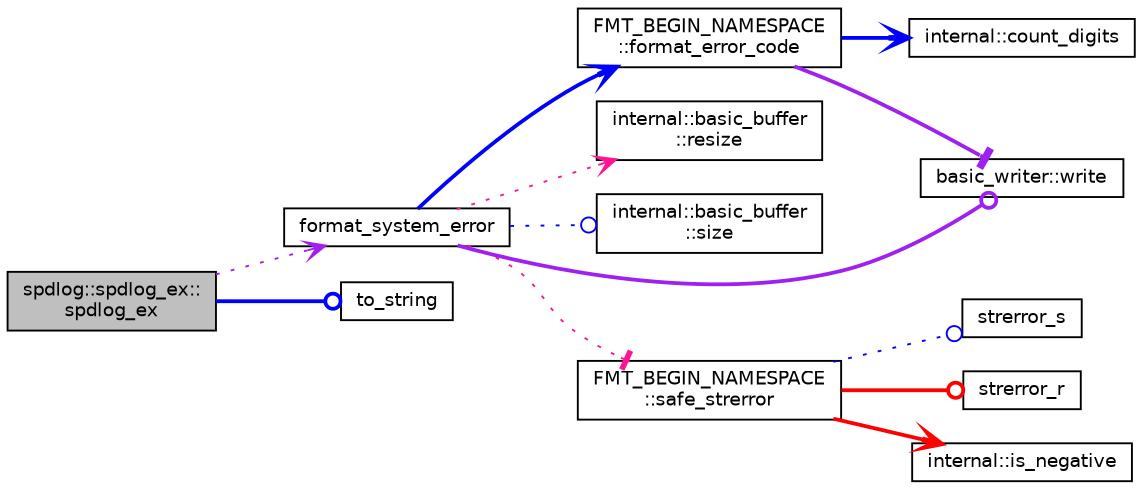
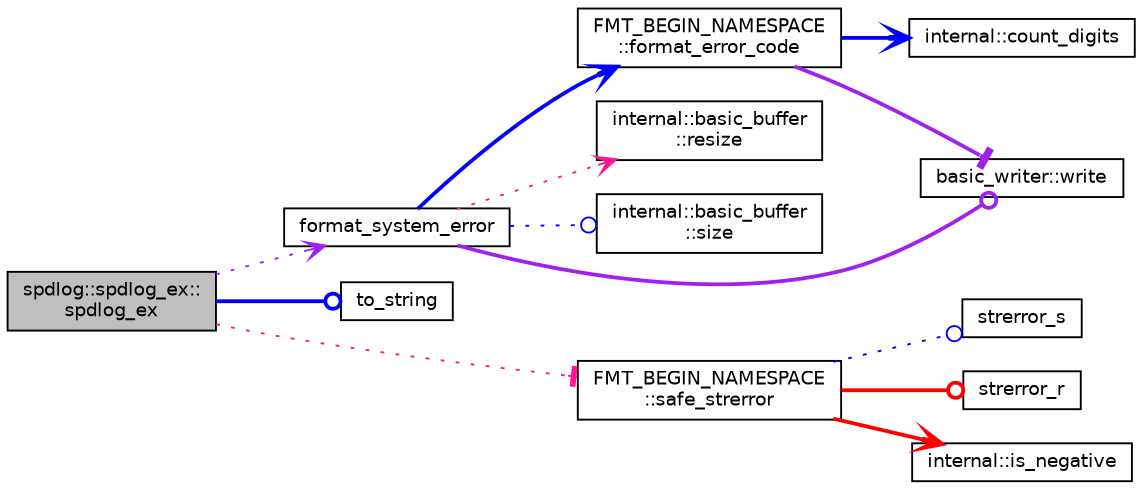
(545, 300) -> (392, 354)
